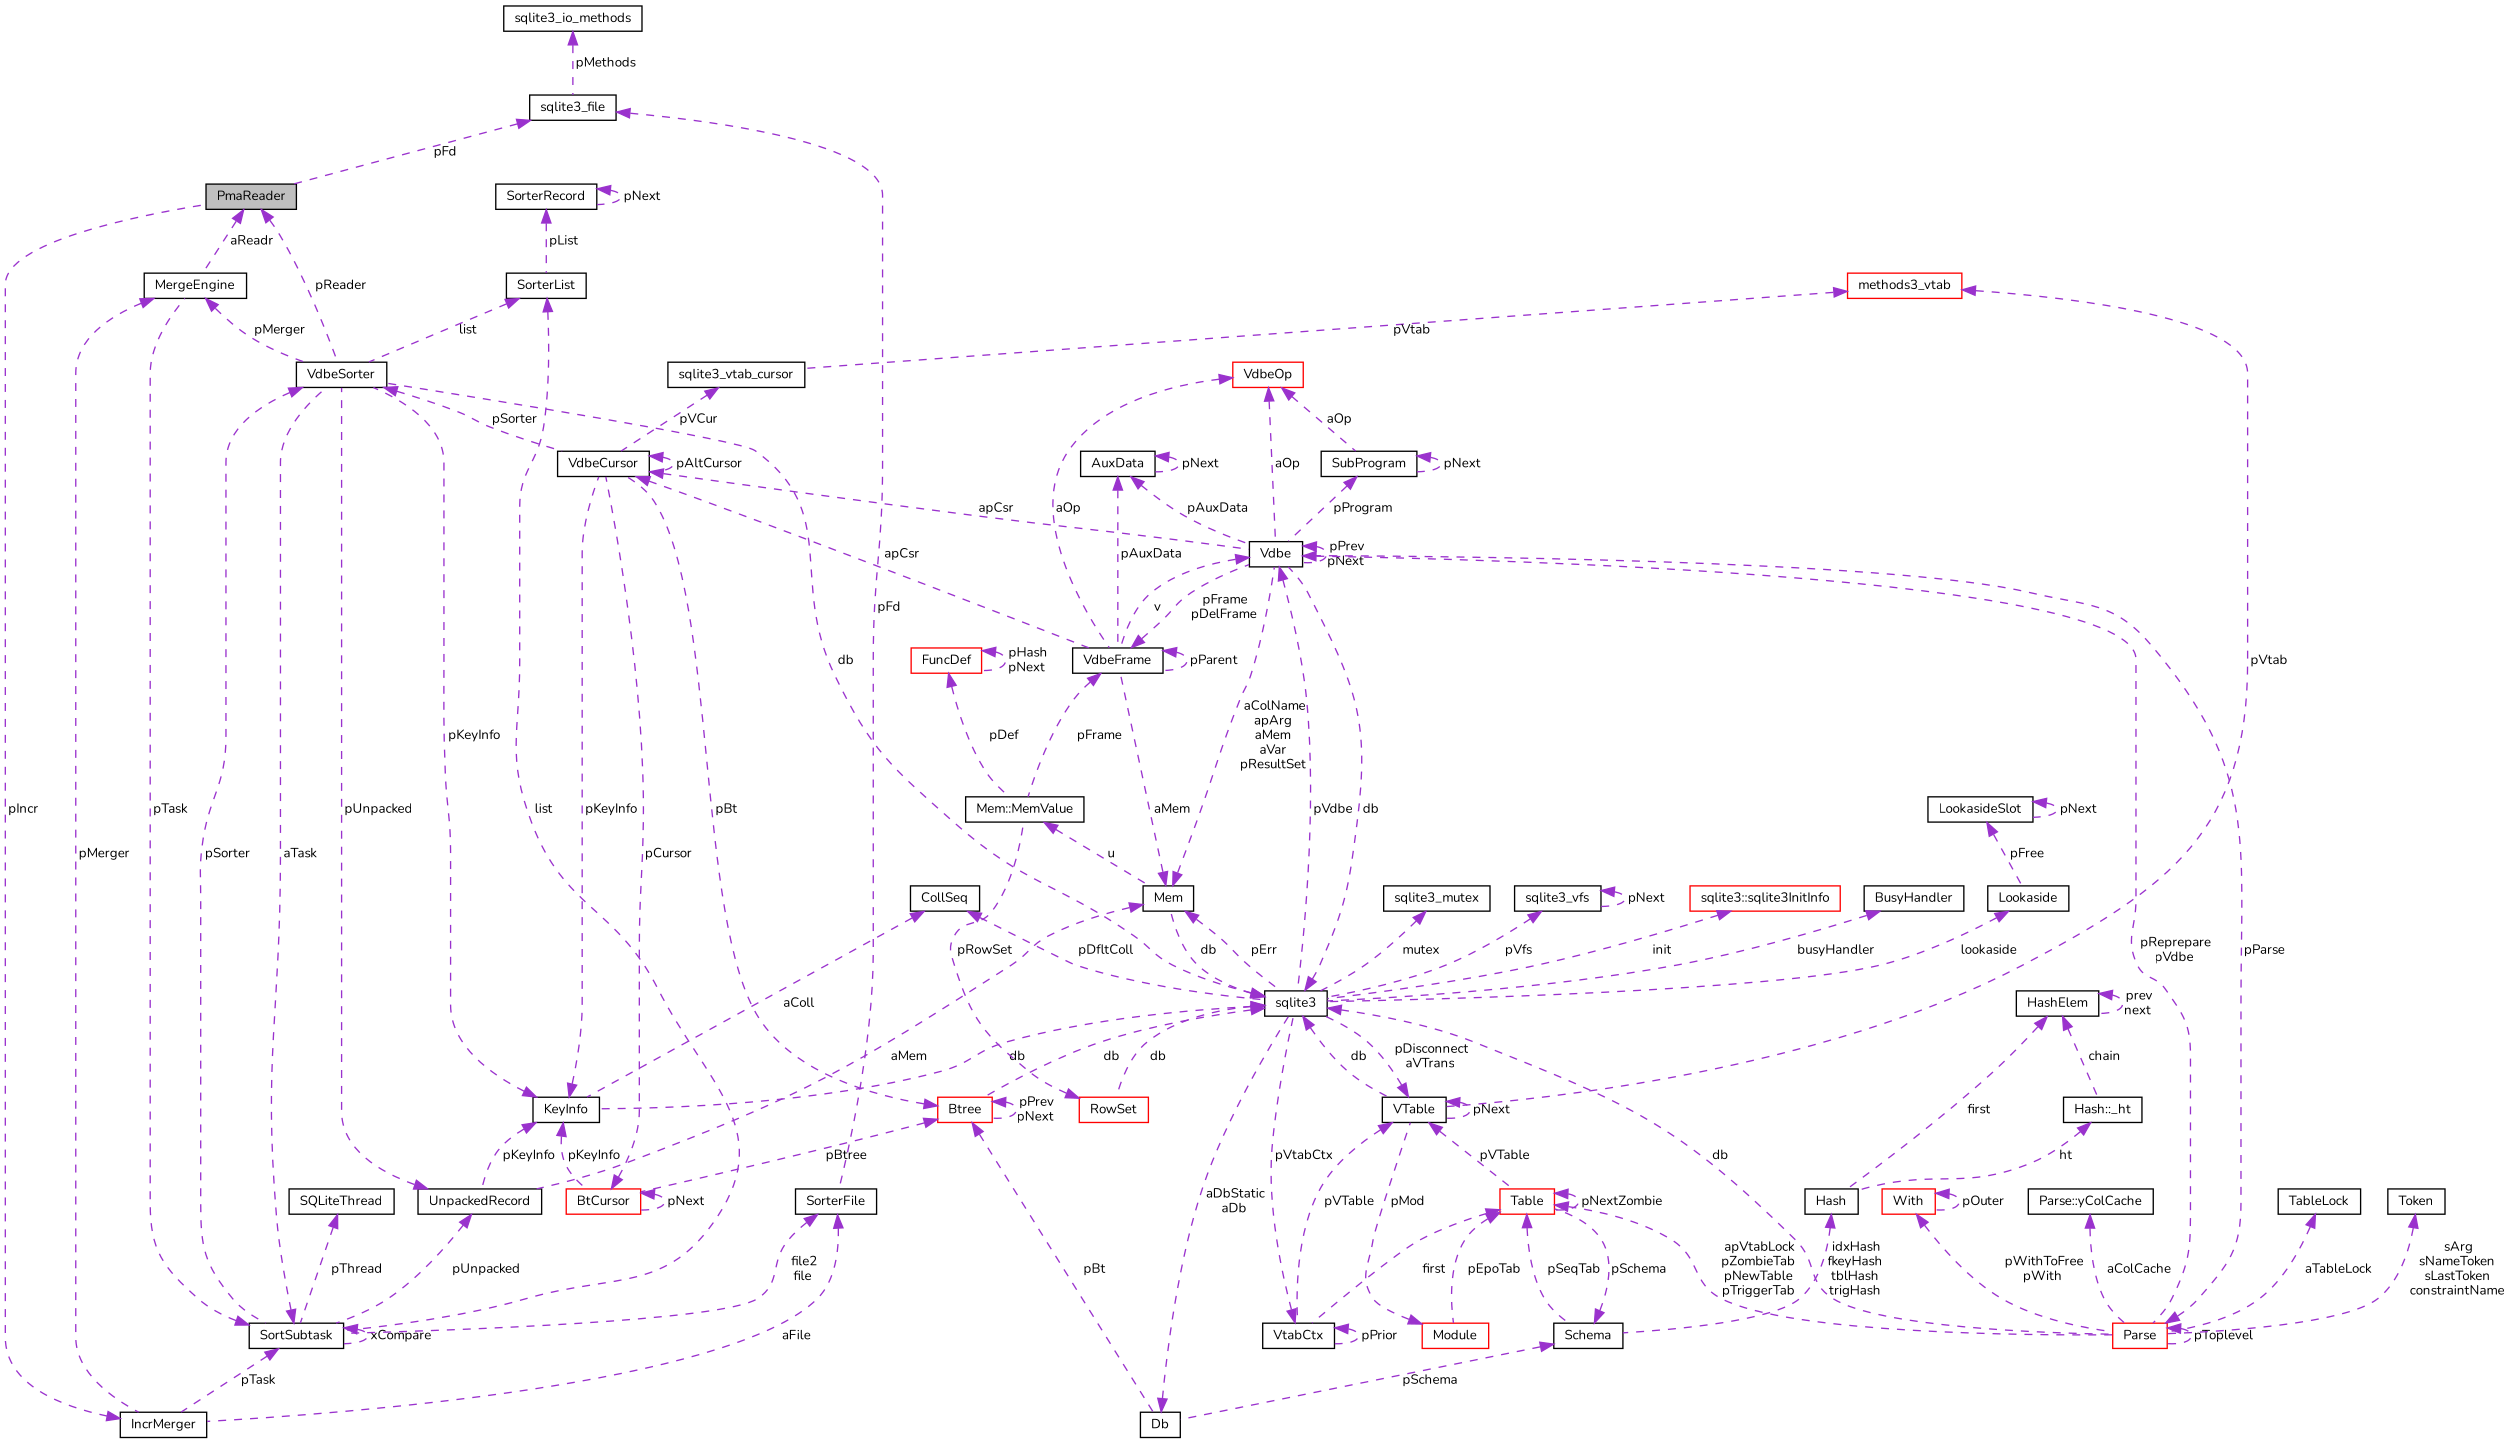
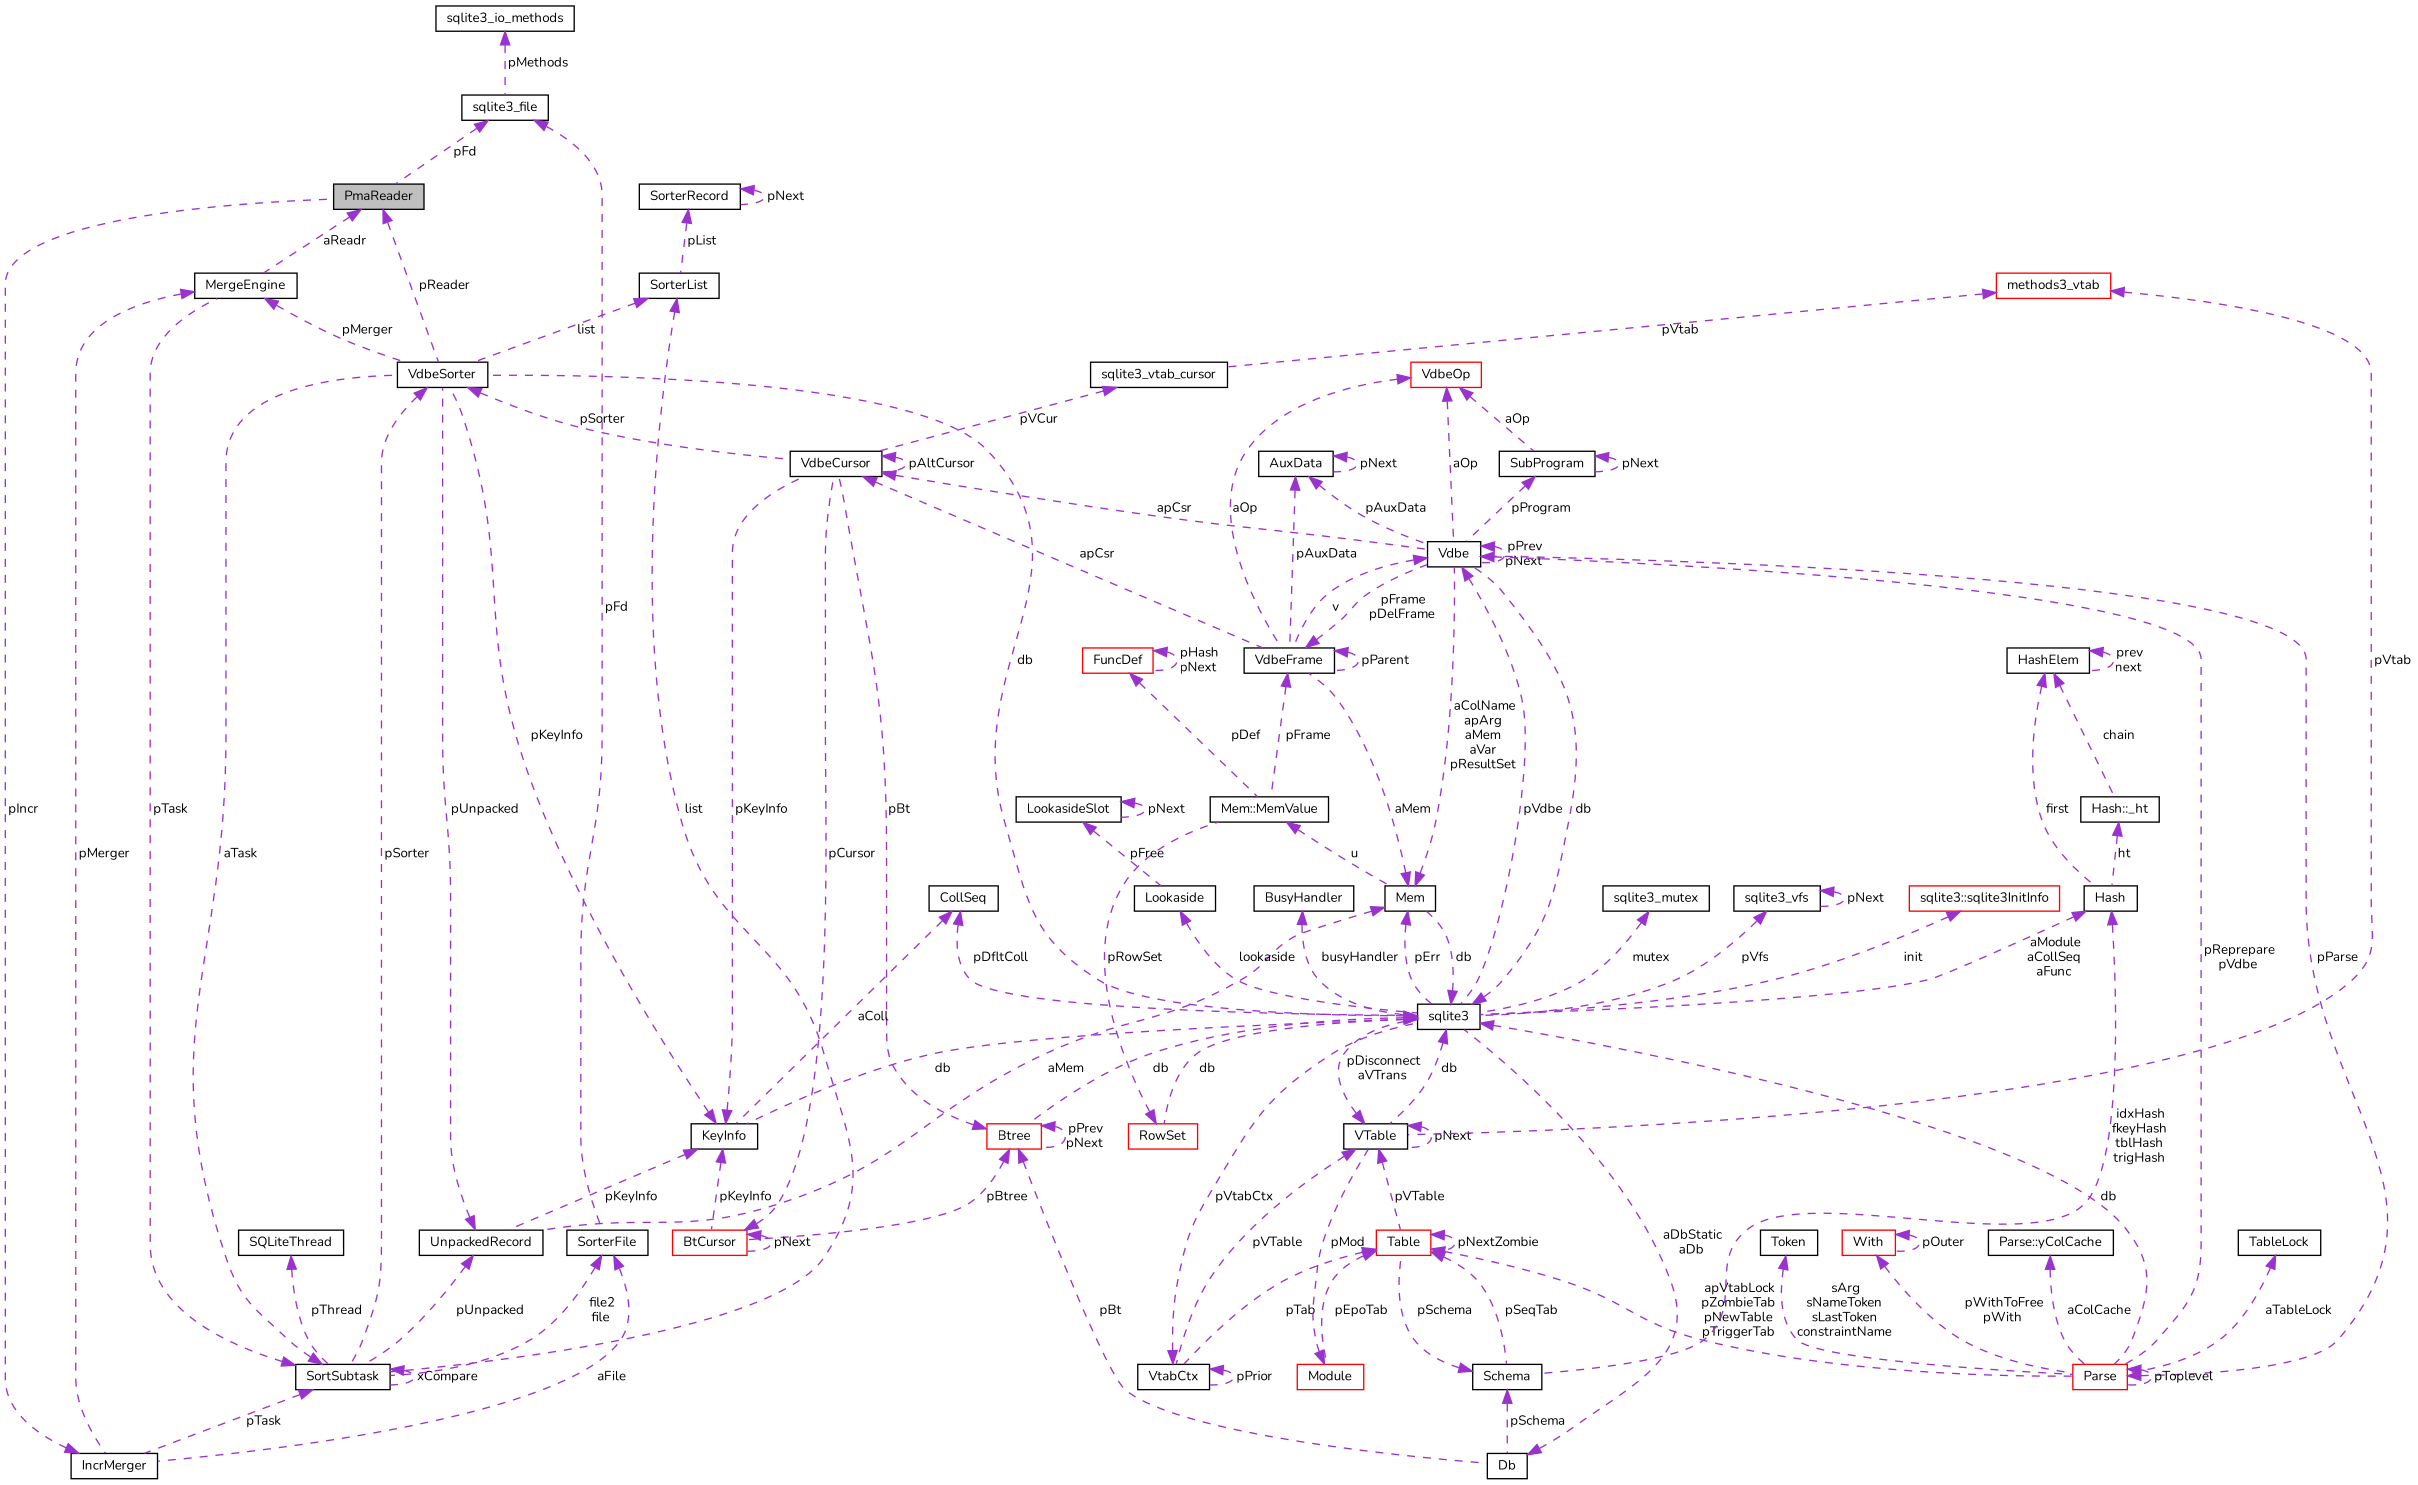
none -> (1784, 998)
(1433, 1269) -> (1299, 1311)
